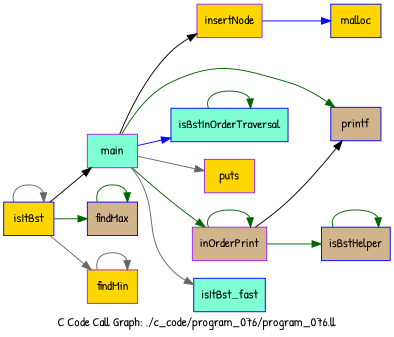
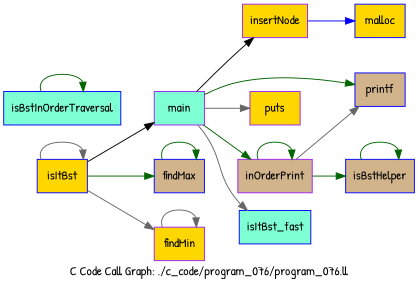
(150, 143) -> none
(299, 191) -> (324, 136)
